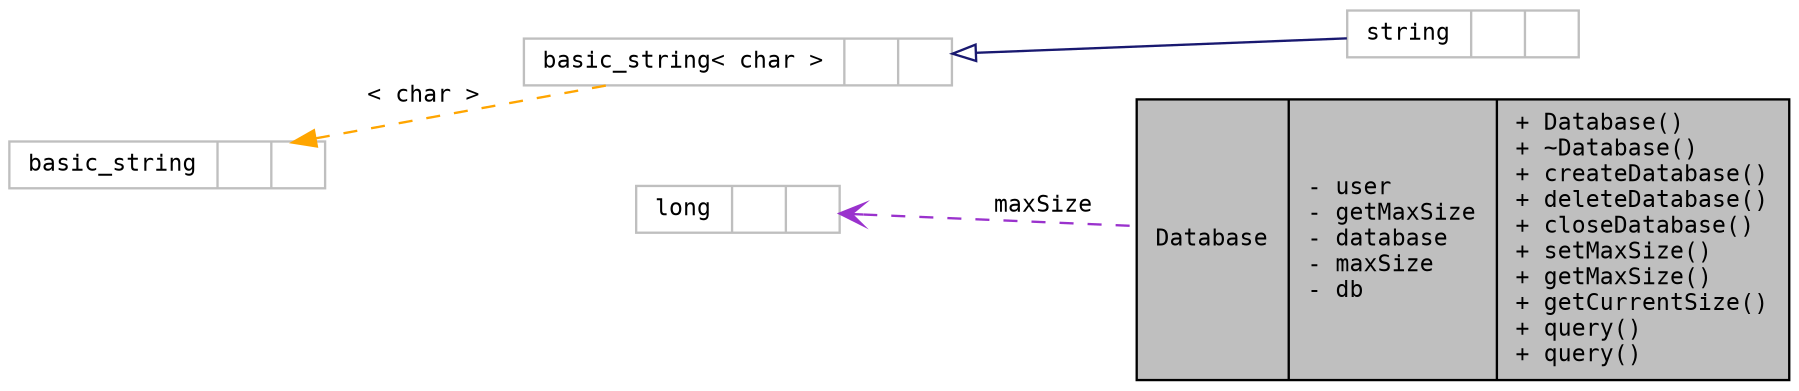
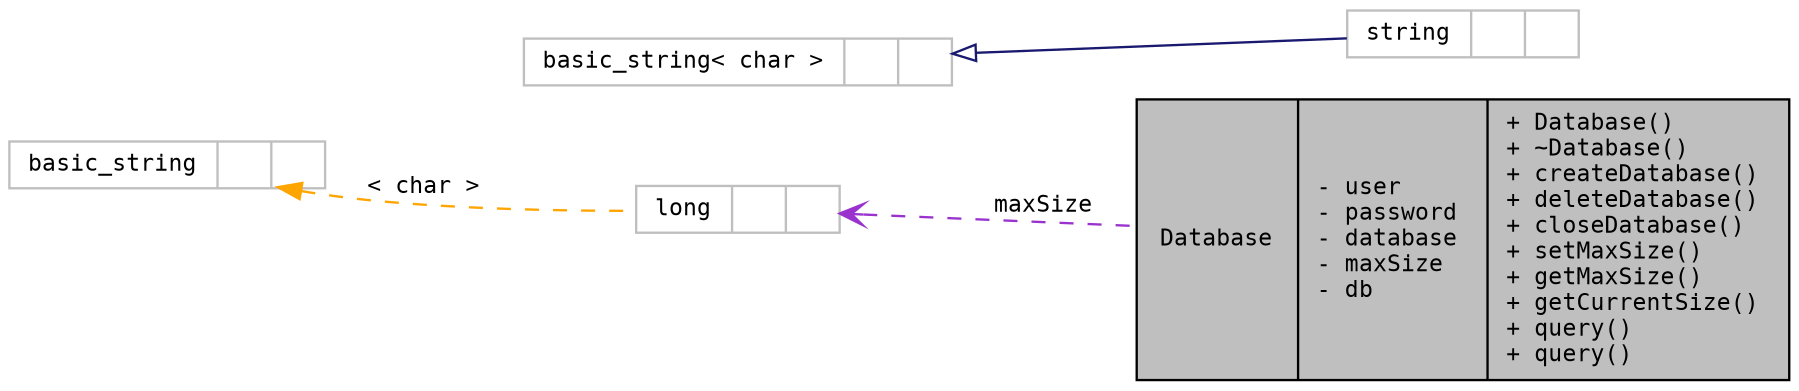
(464, 111) -> (468, 207)
(1393, 213) -> (1388, 213)
